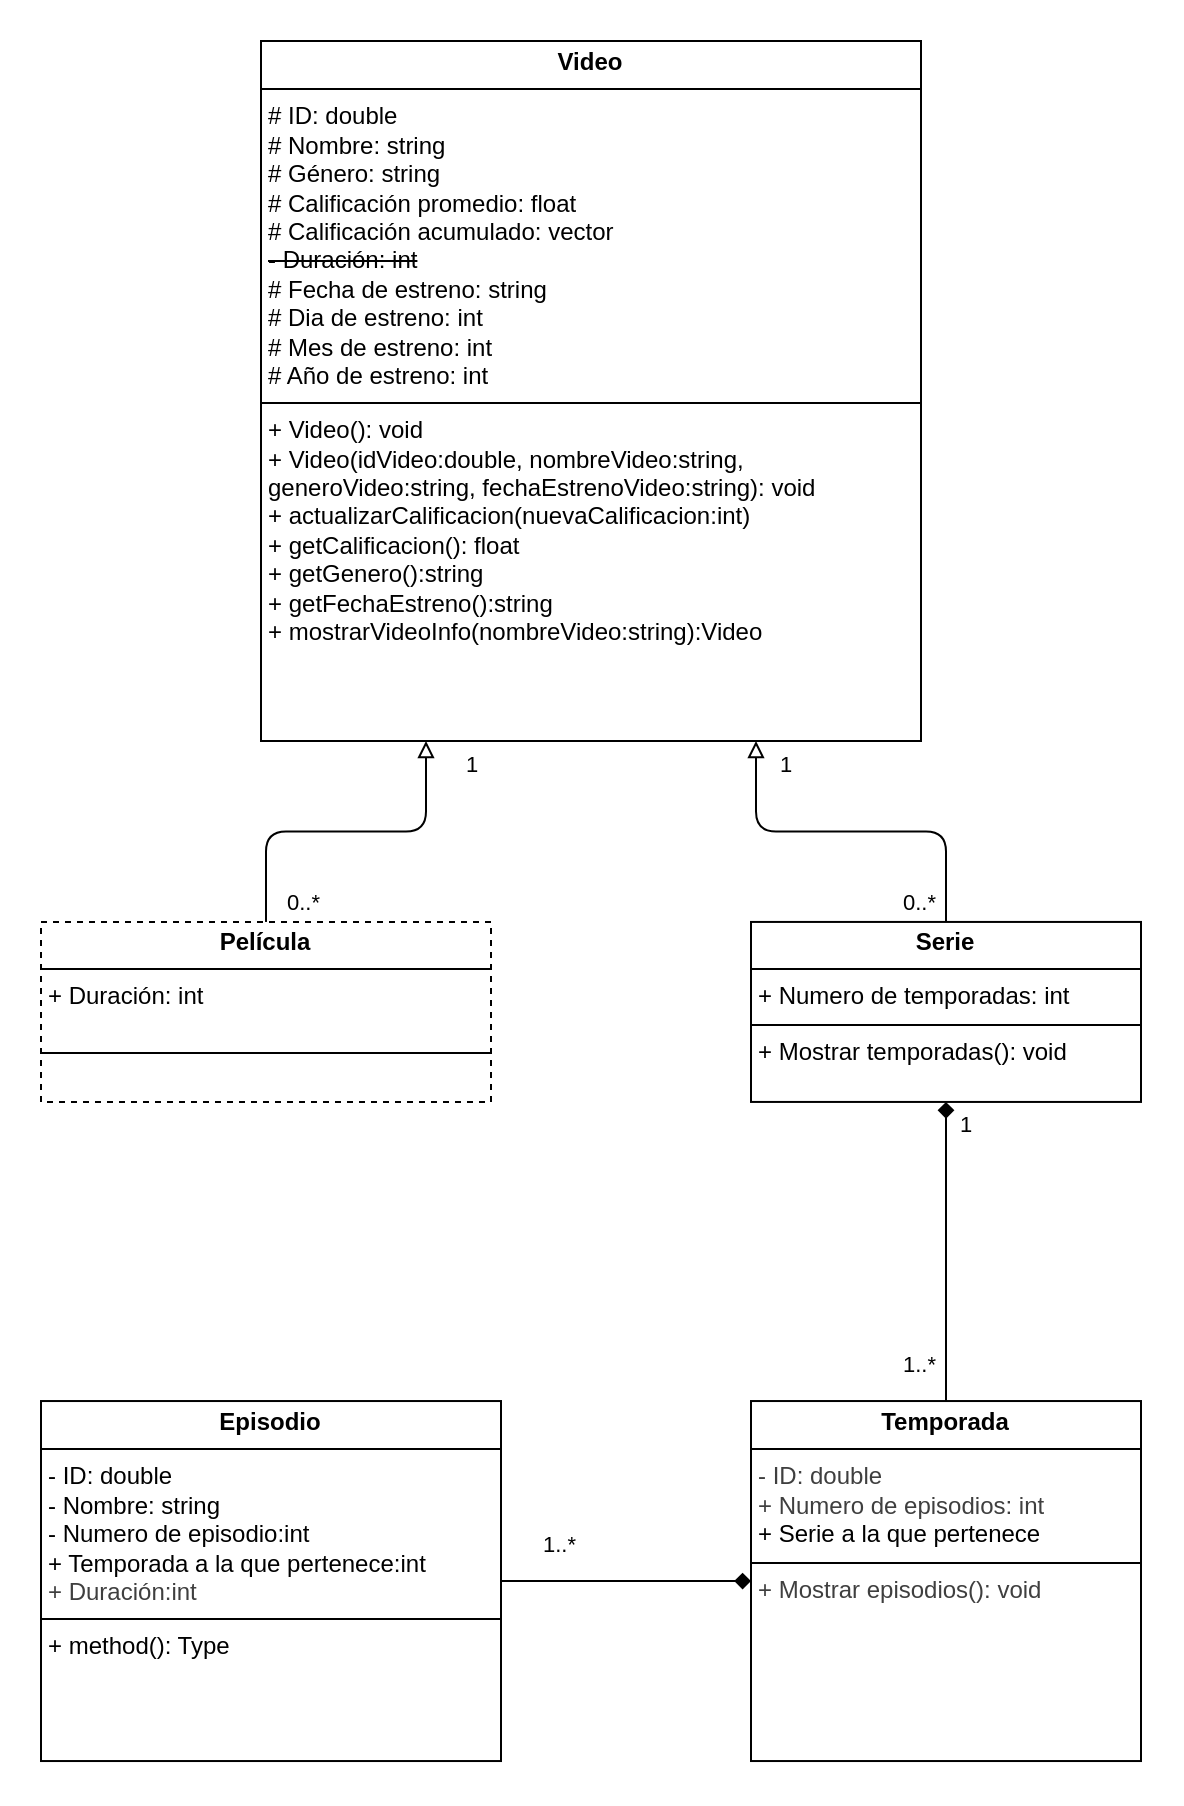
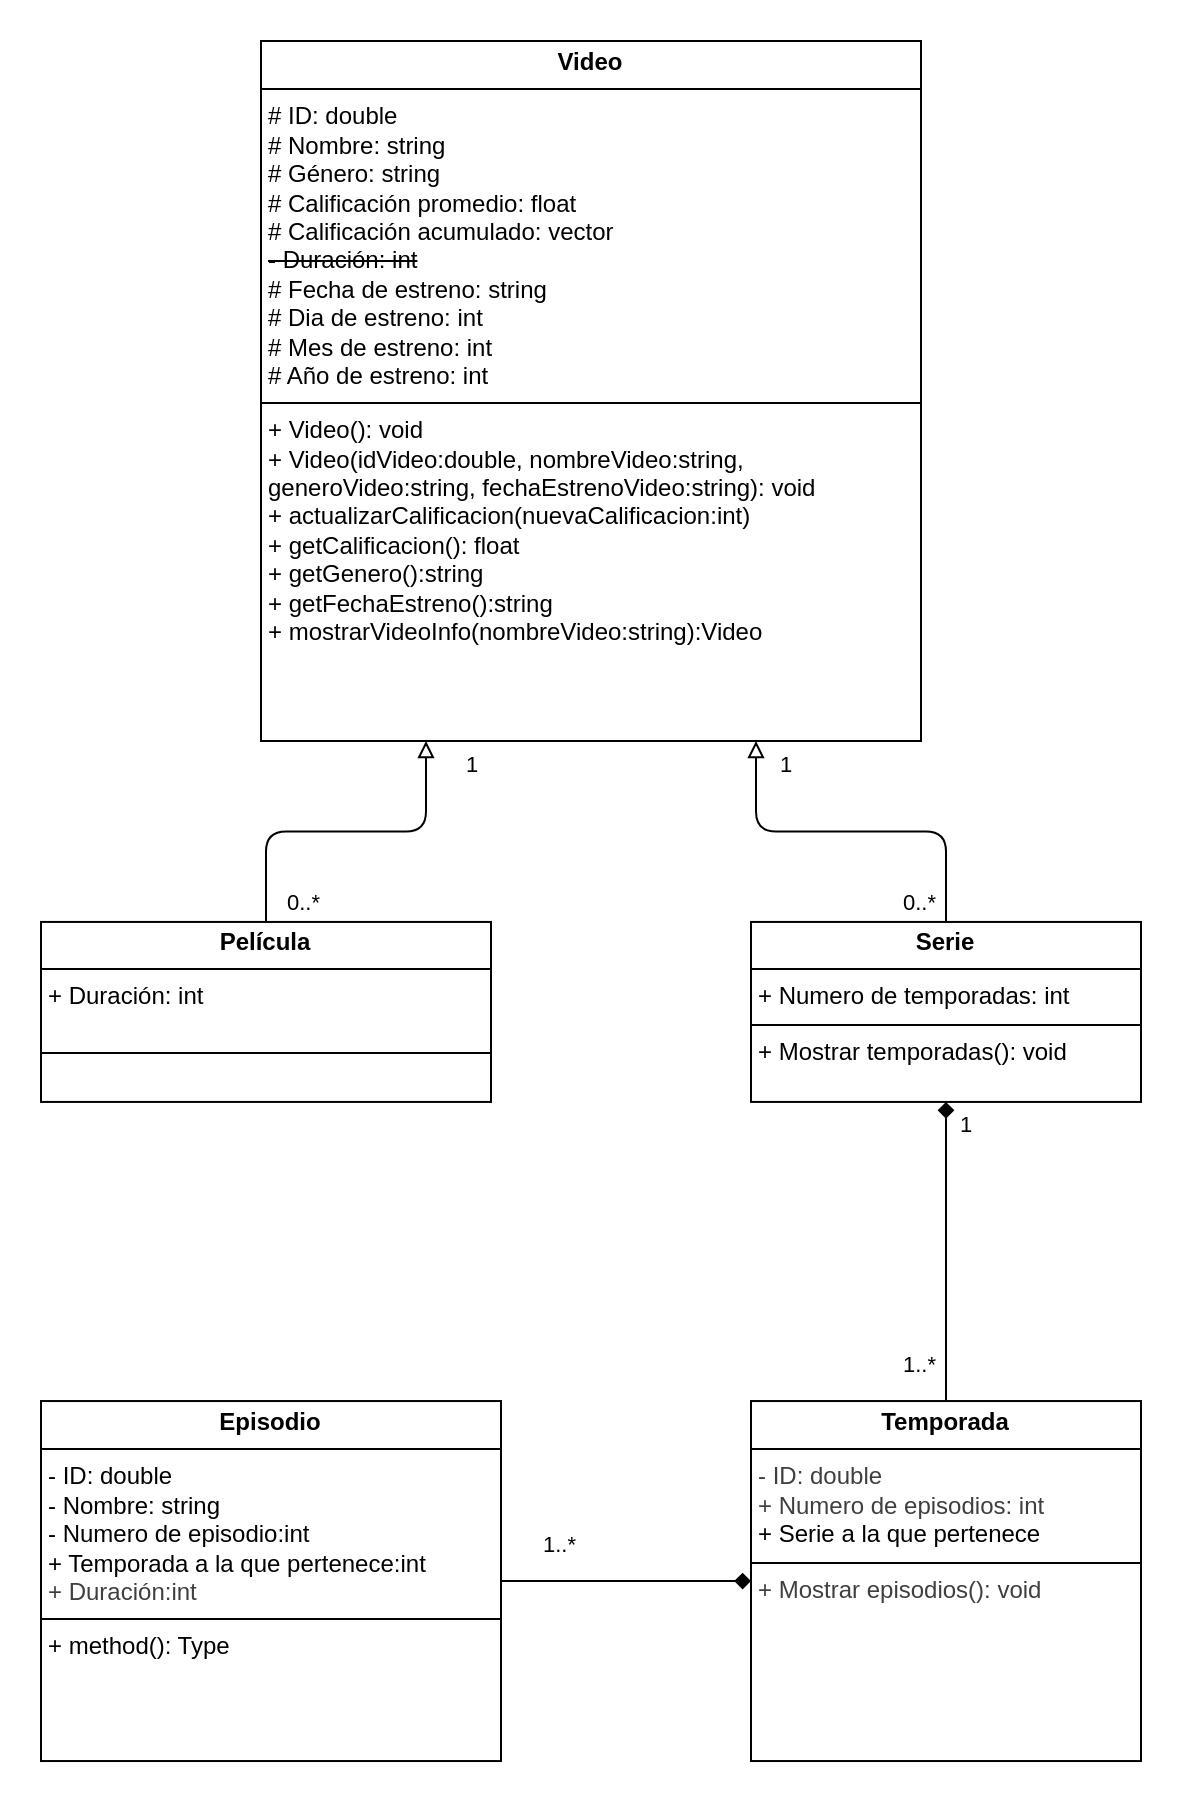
(266, 1012) -> (266, 1012)
